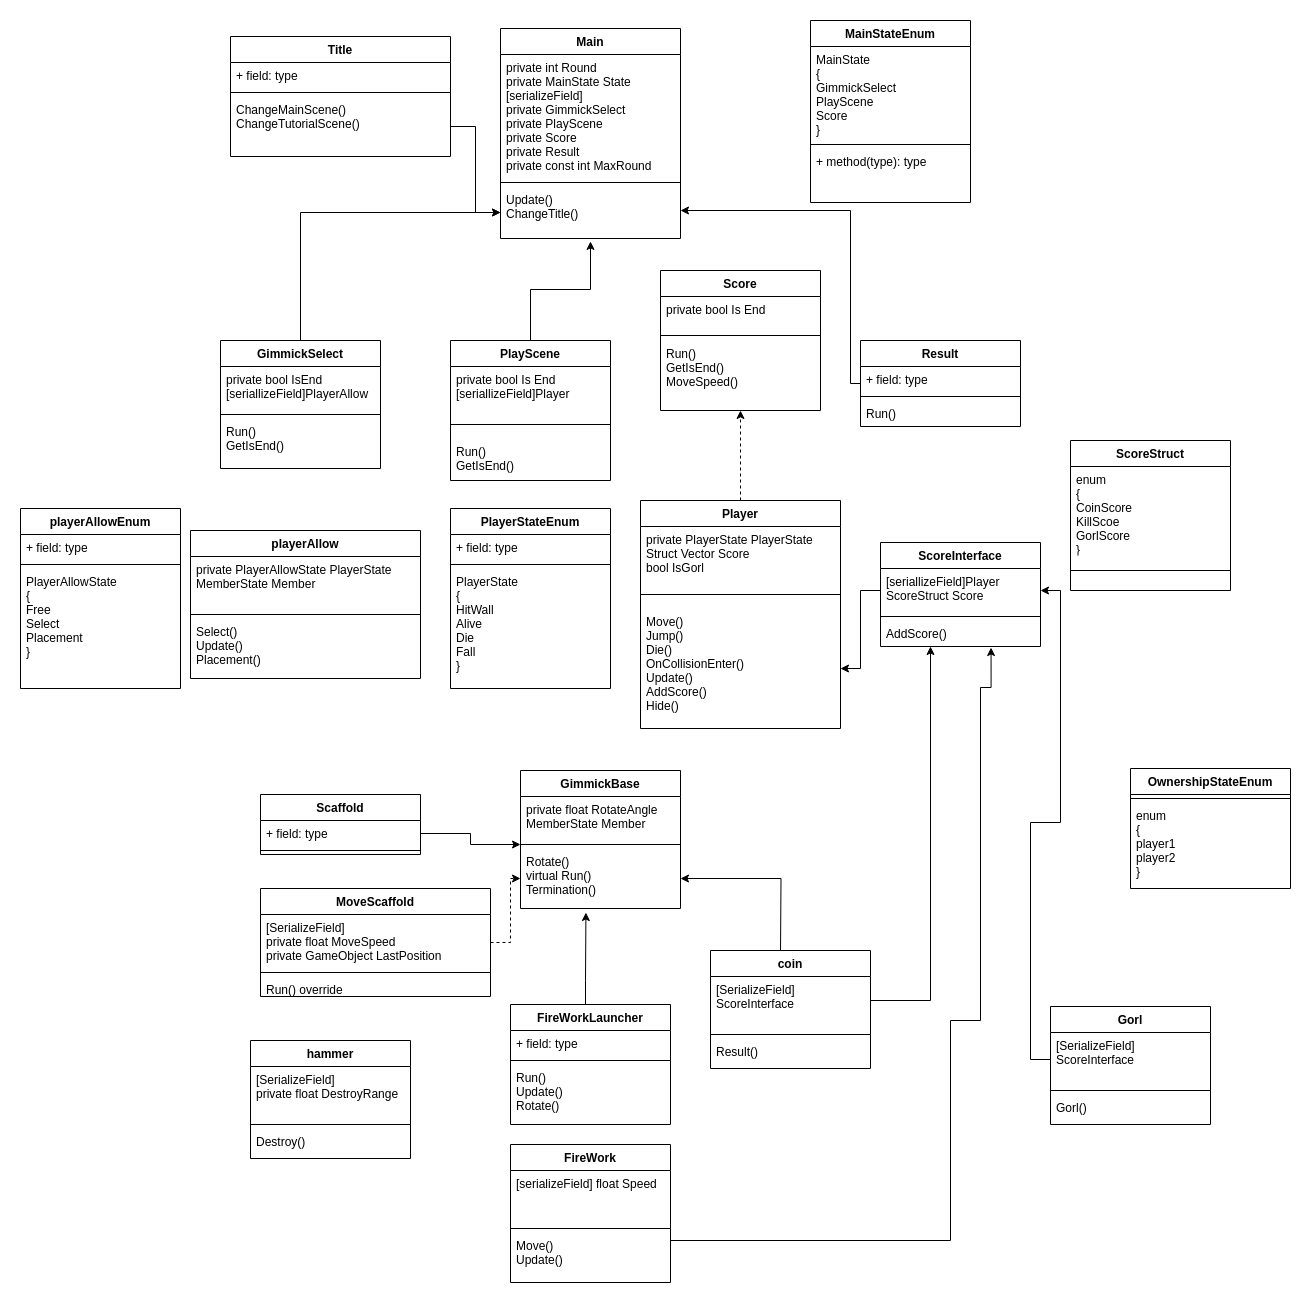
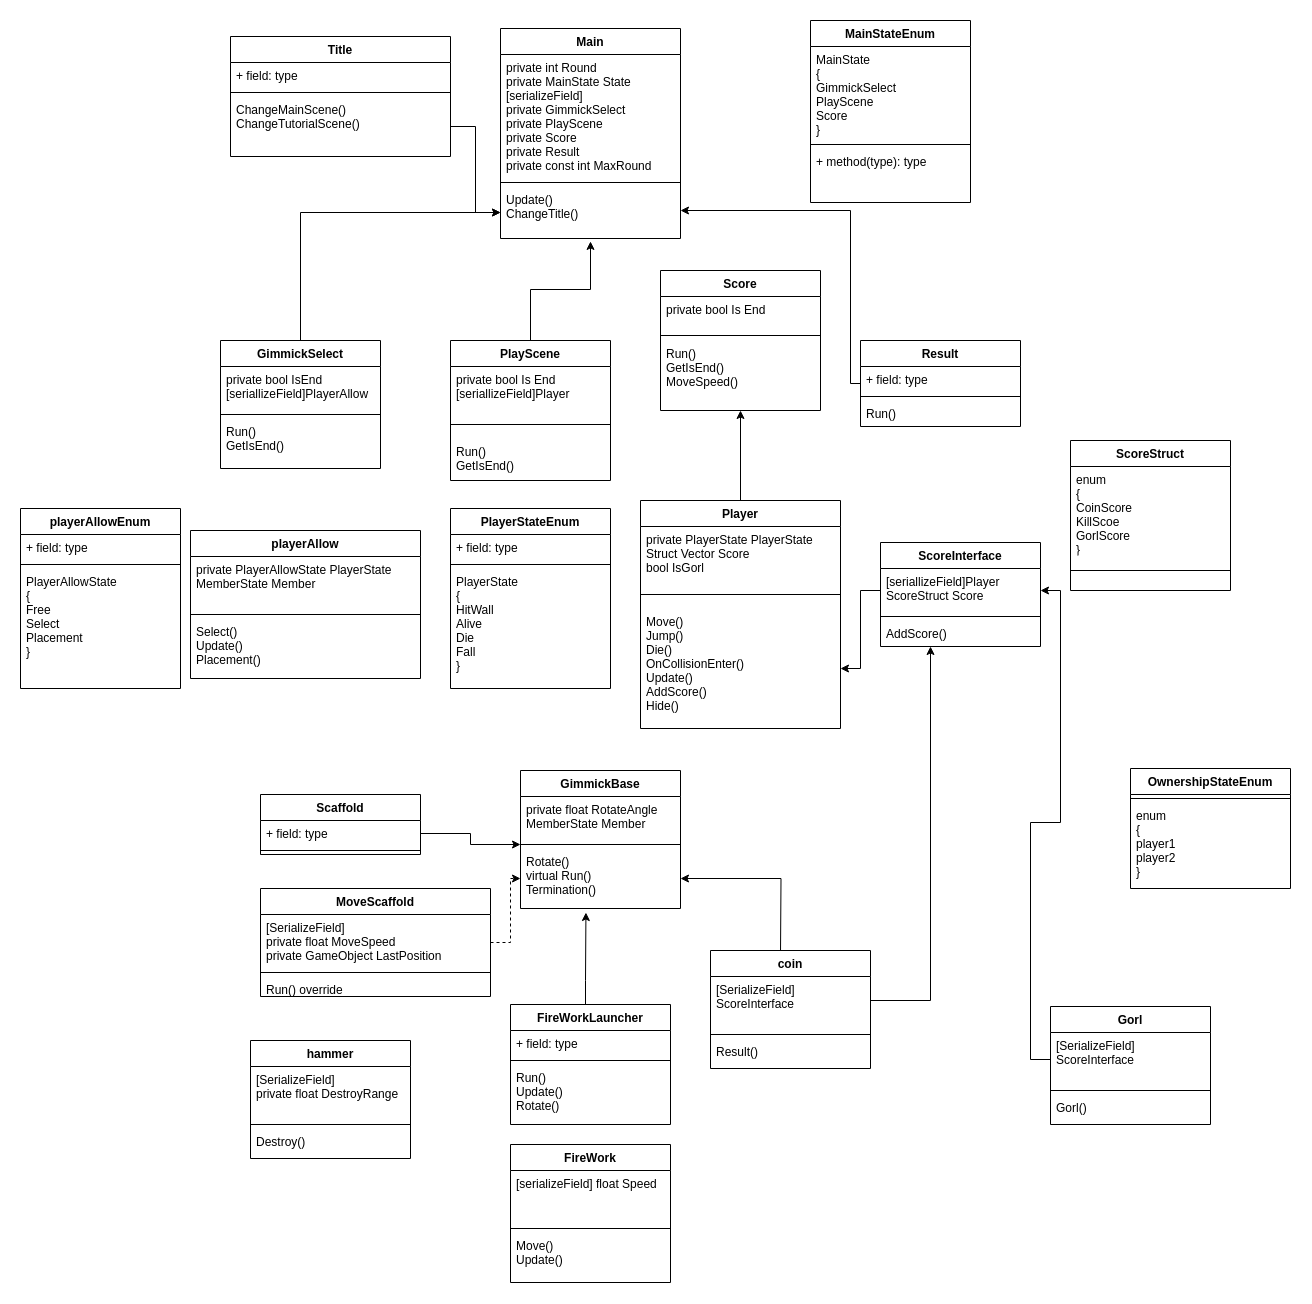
(741, 458) -> (741, 458)
(951, 1068) -> none
